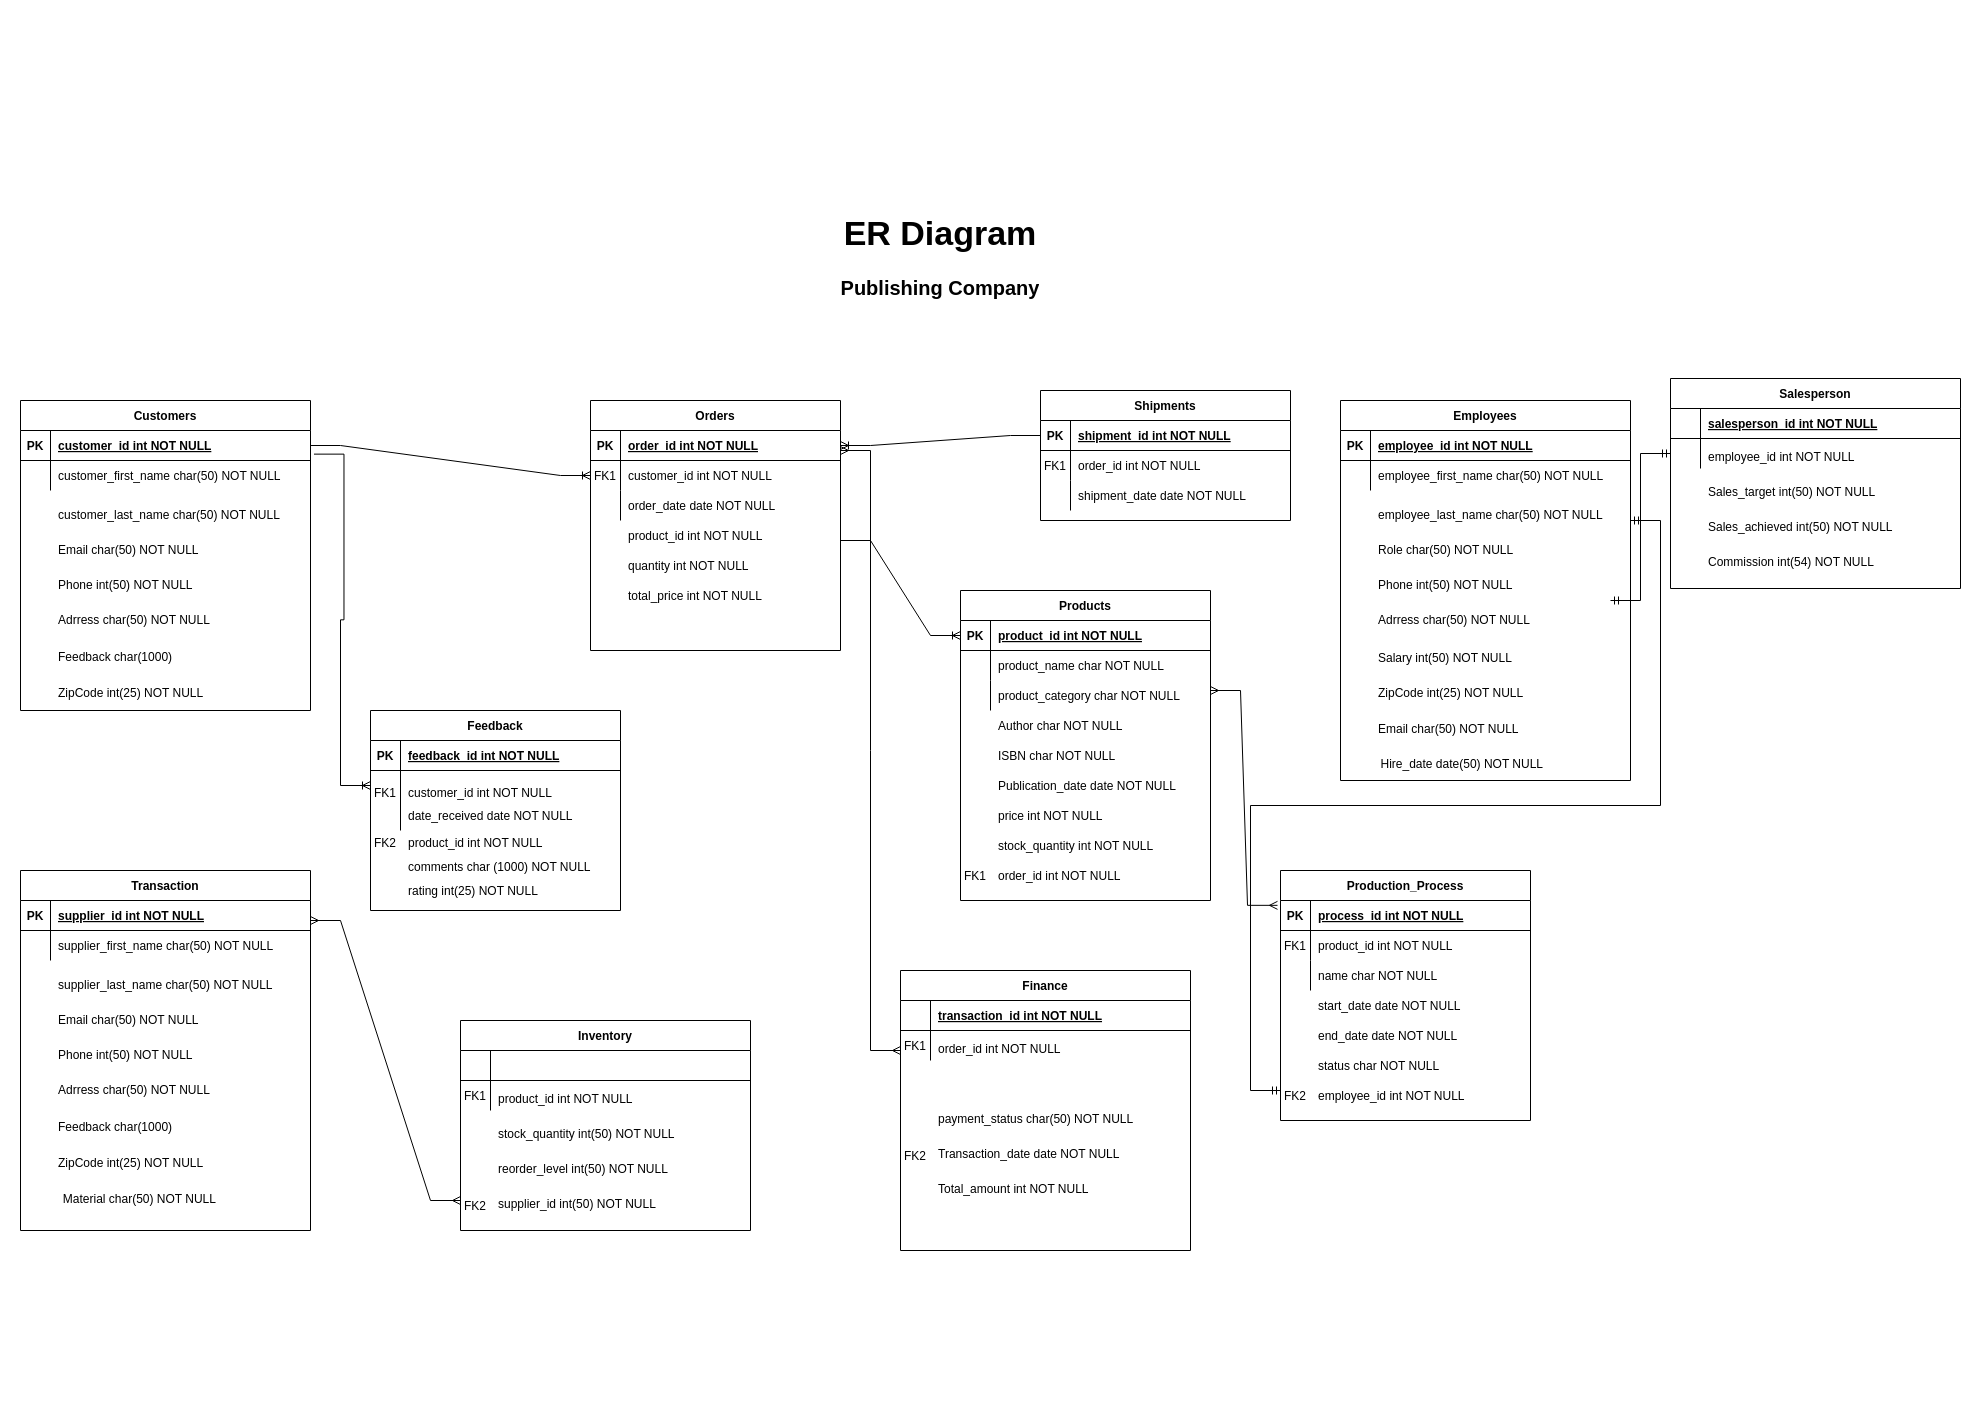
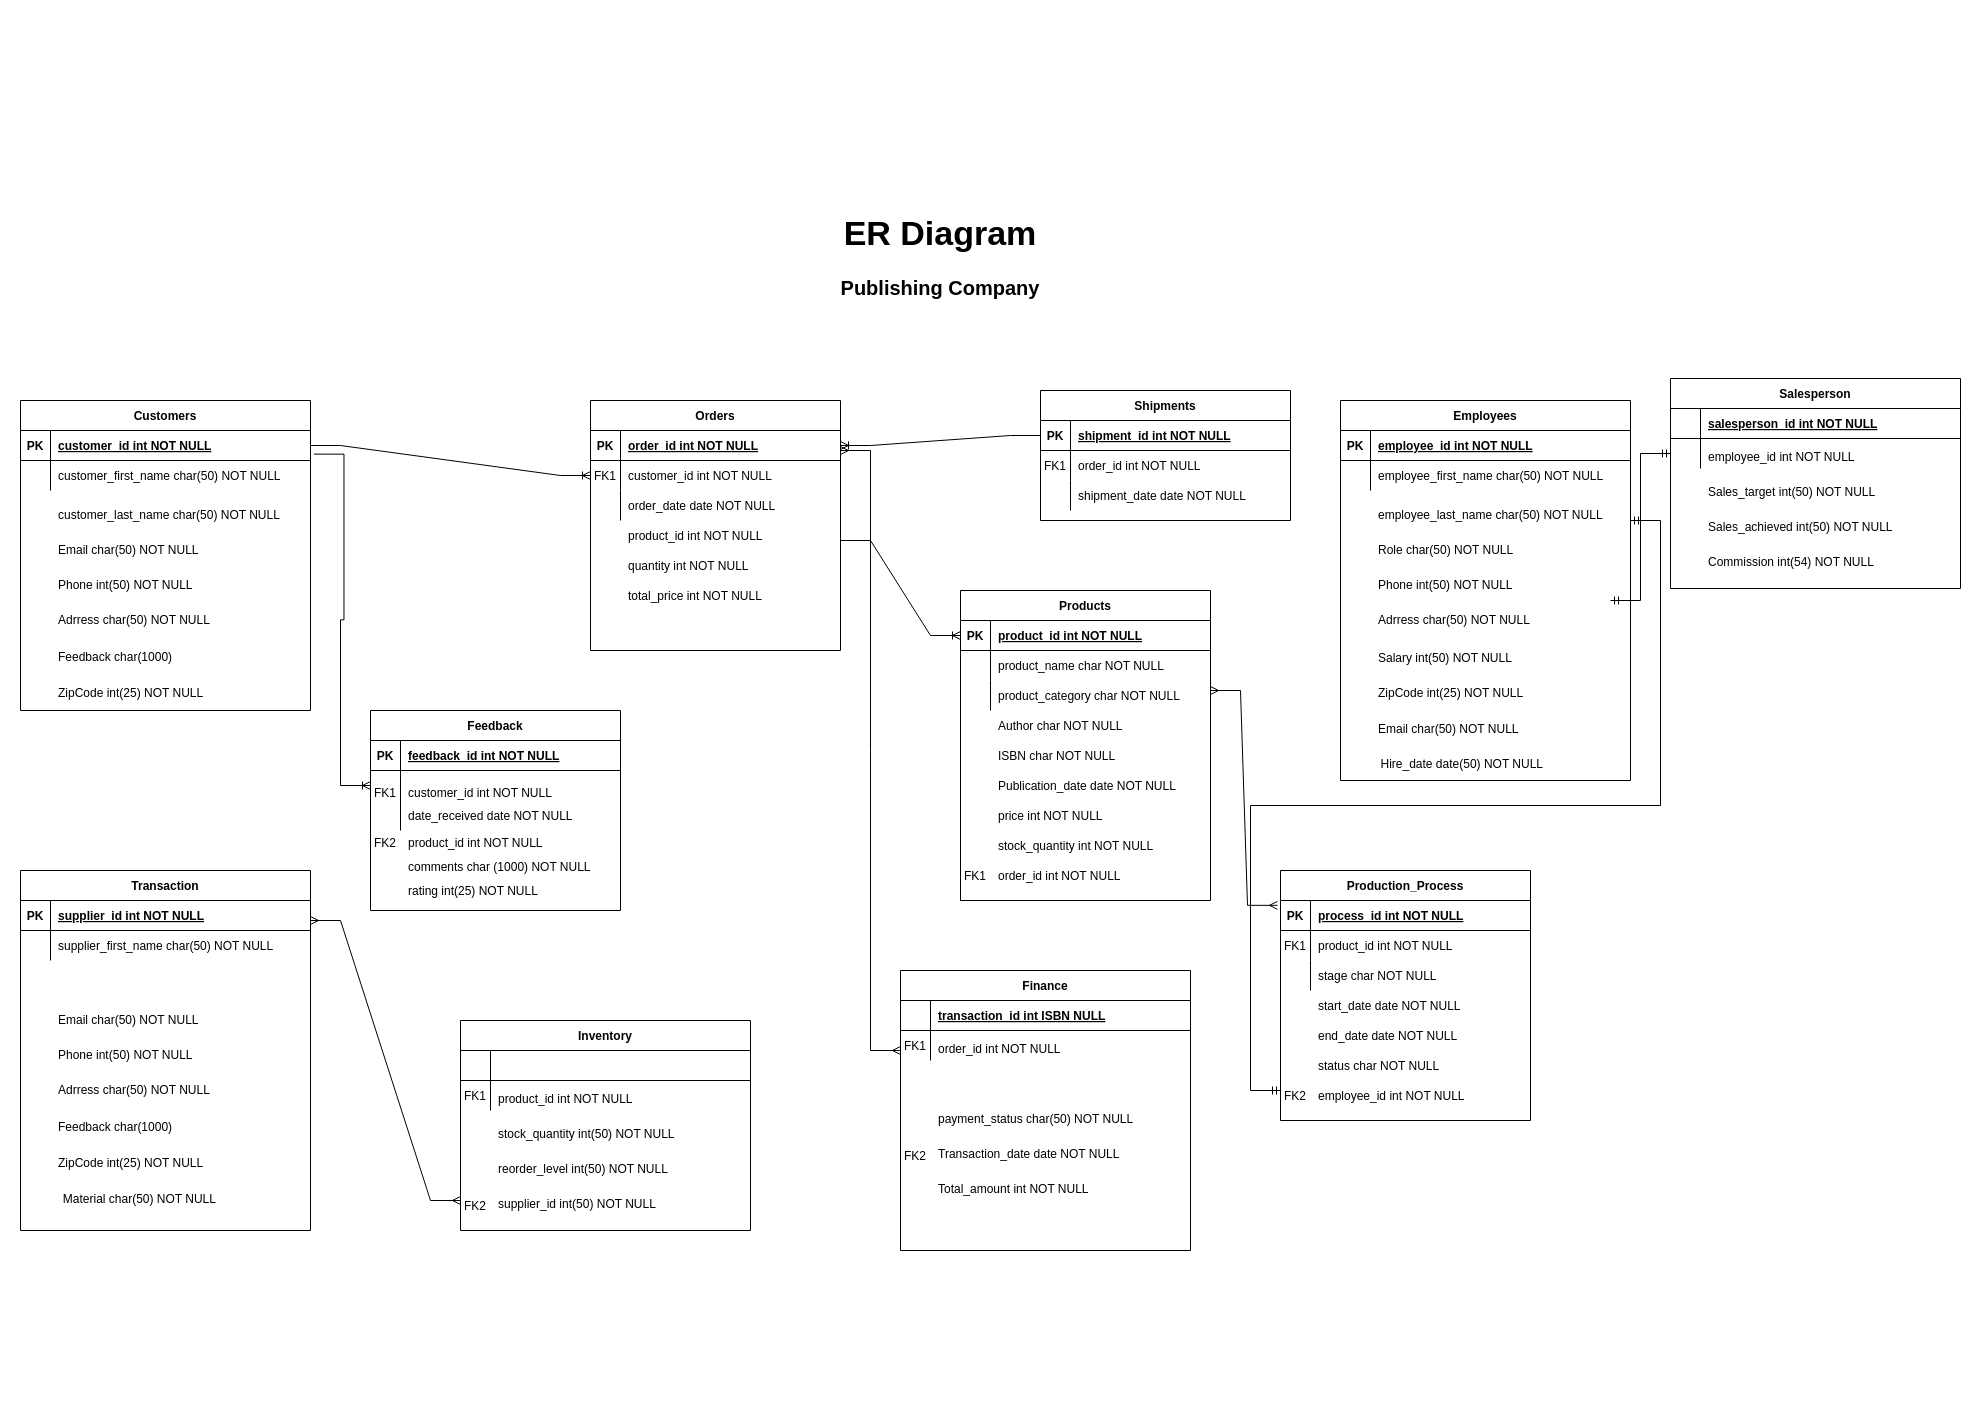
(1374, 976) -> (1377, 976)
(178, 984) -> none
(1019, 1016) -> (1023, 1016)
